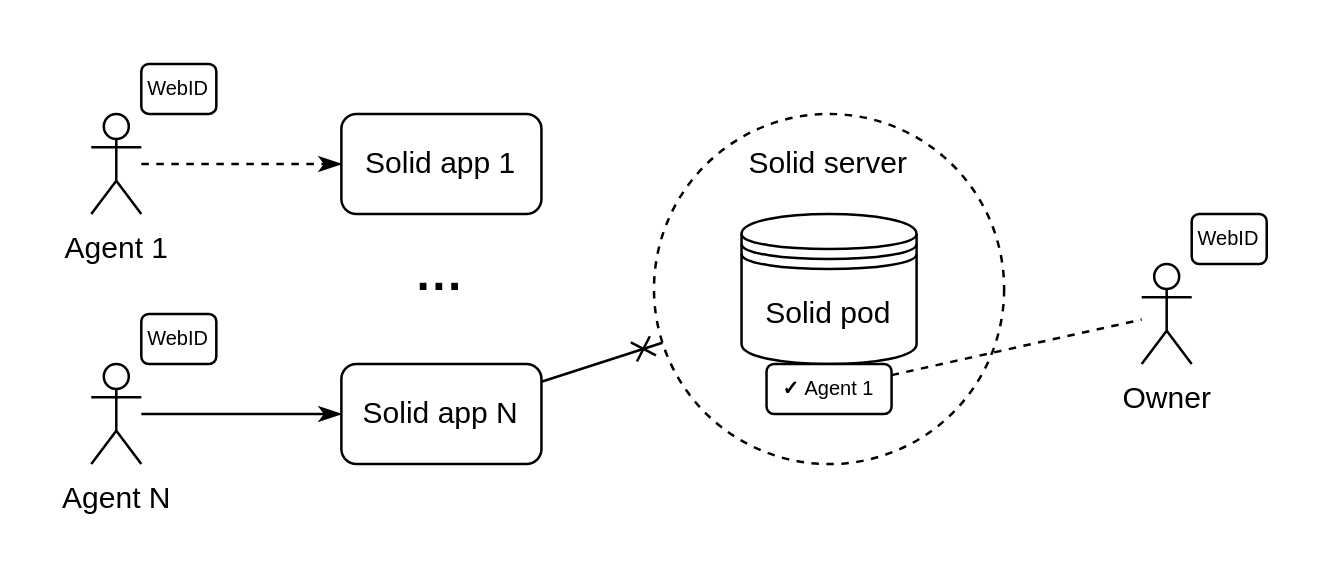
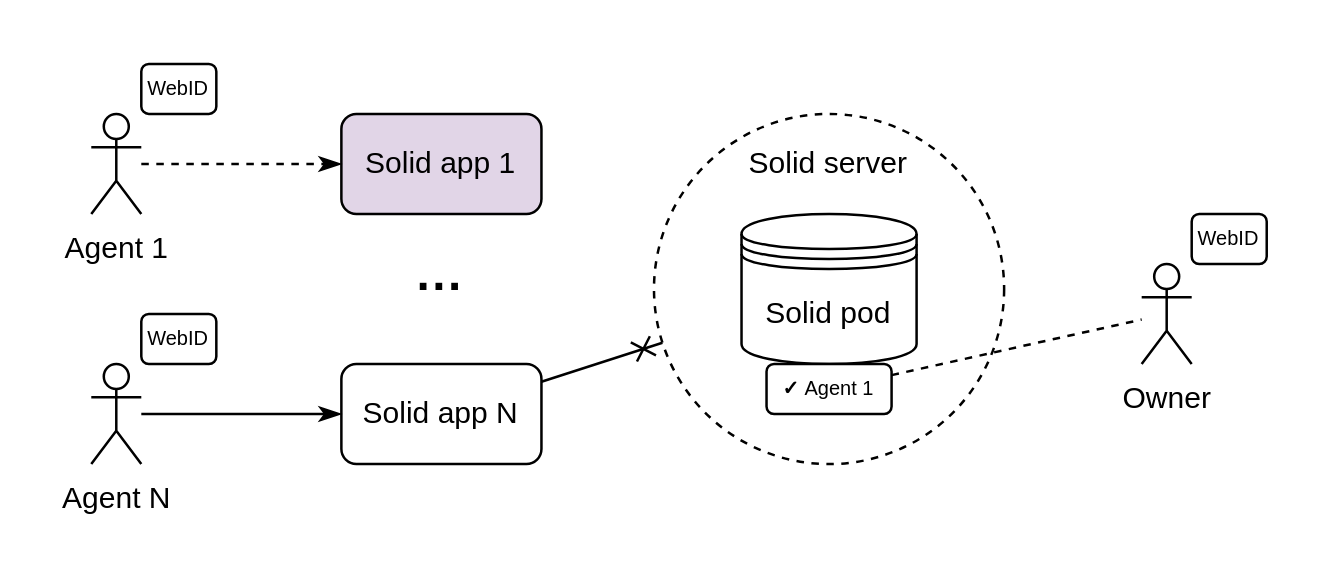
(441, 164) -> (441, 164)
